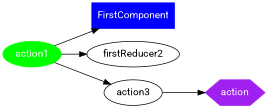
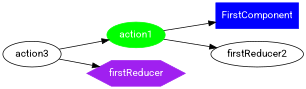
(79, 72) -> (81, 45)
(235, 93) -> (136, 73)
